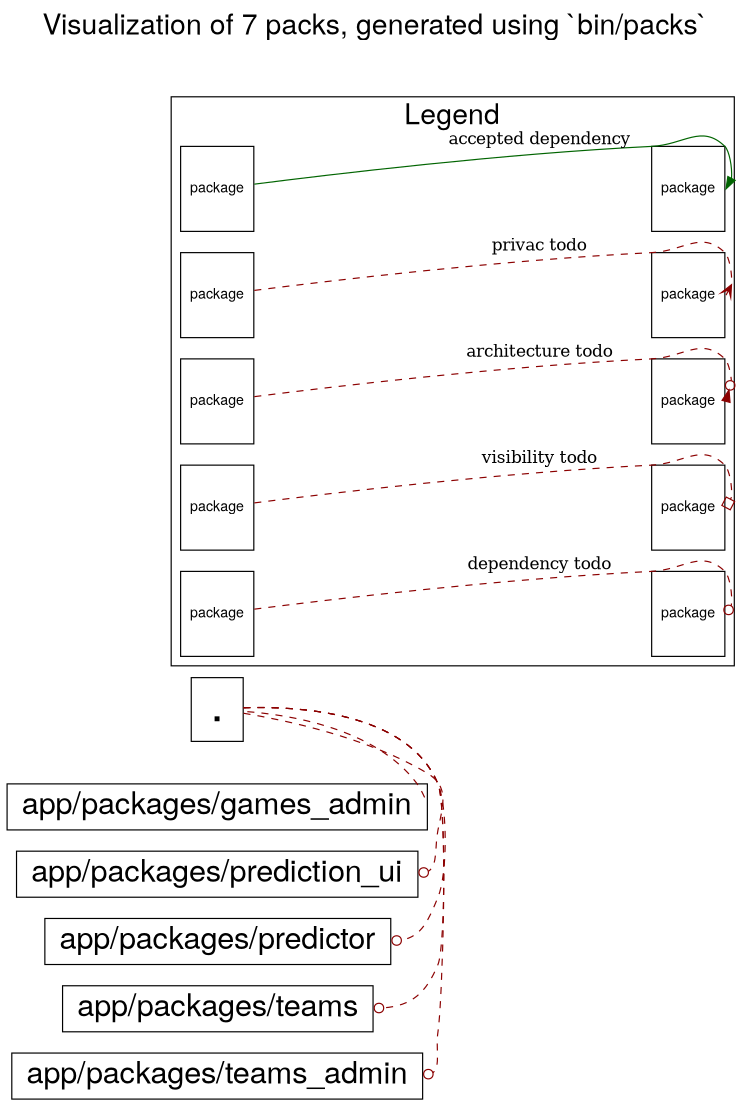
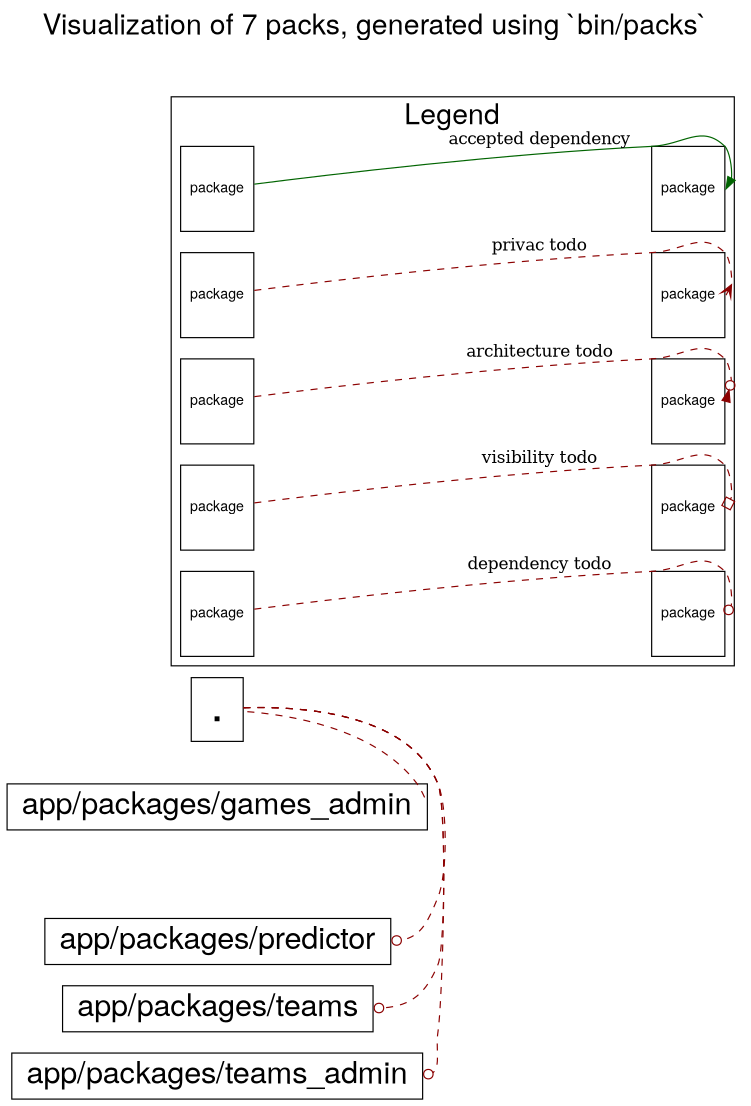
(217, 874) -> none
